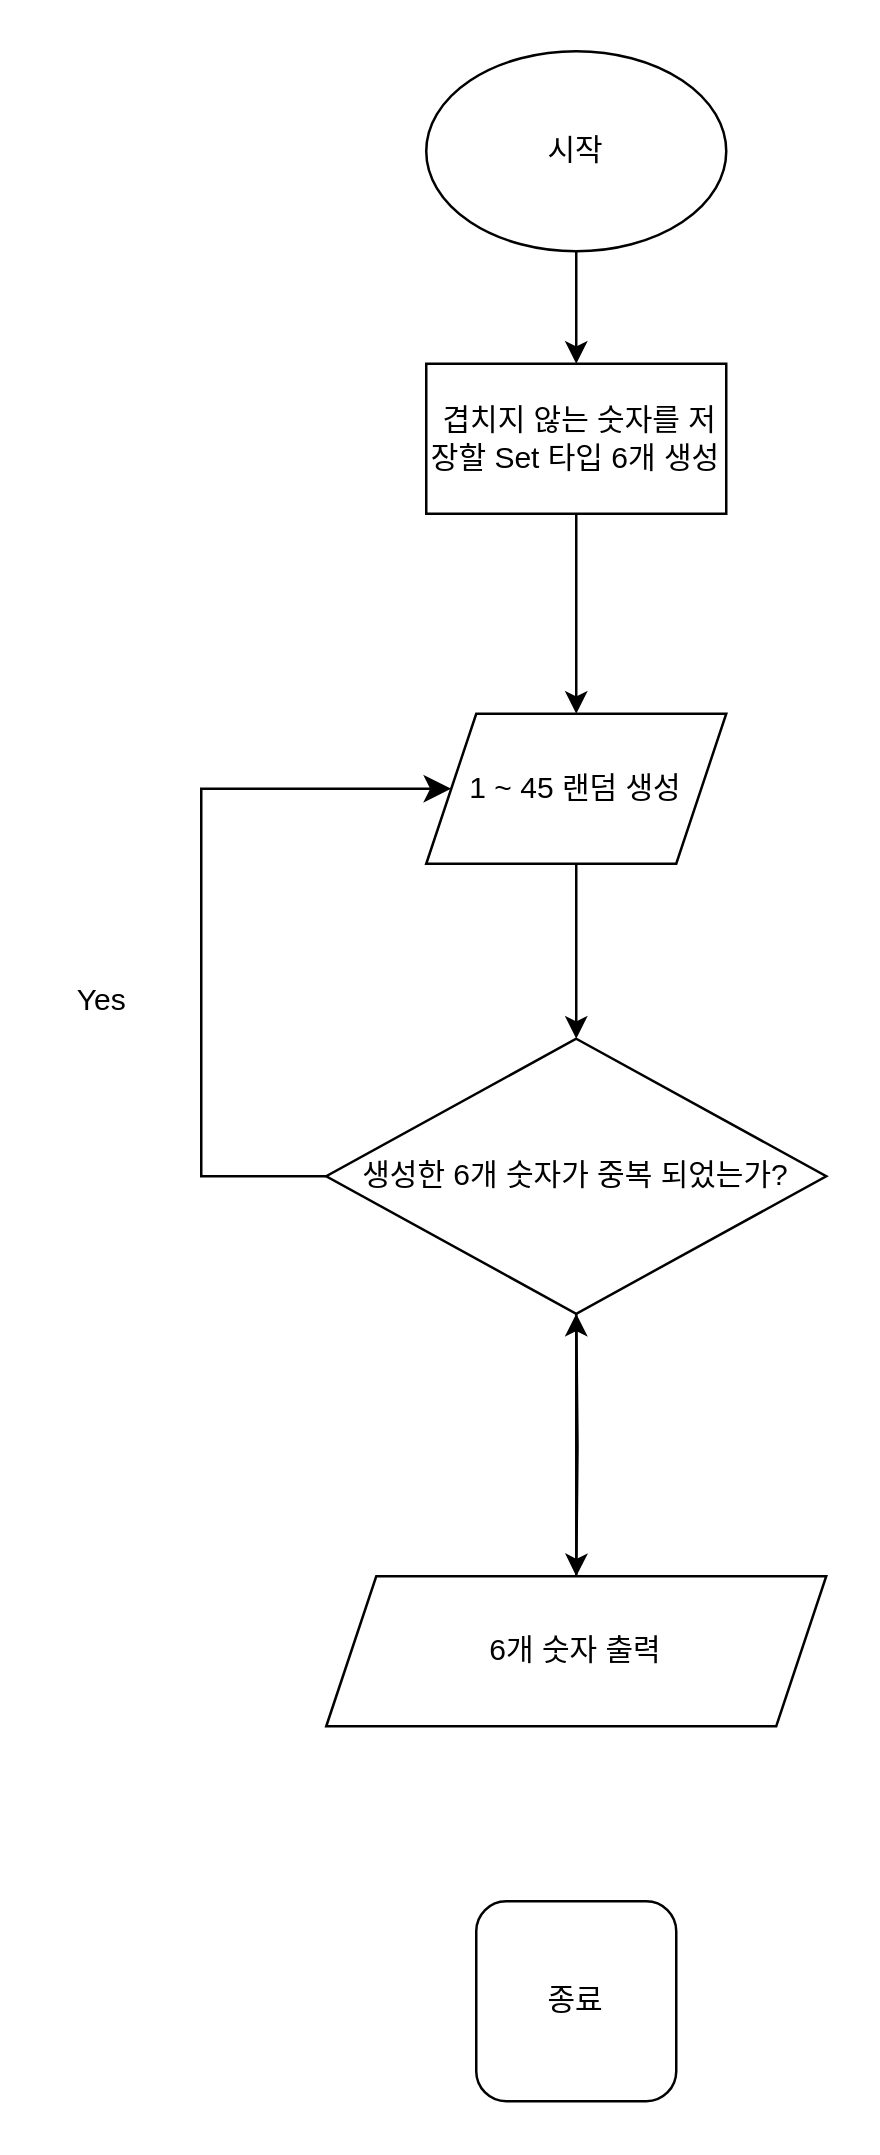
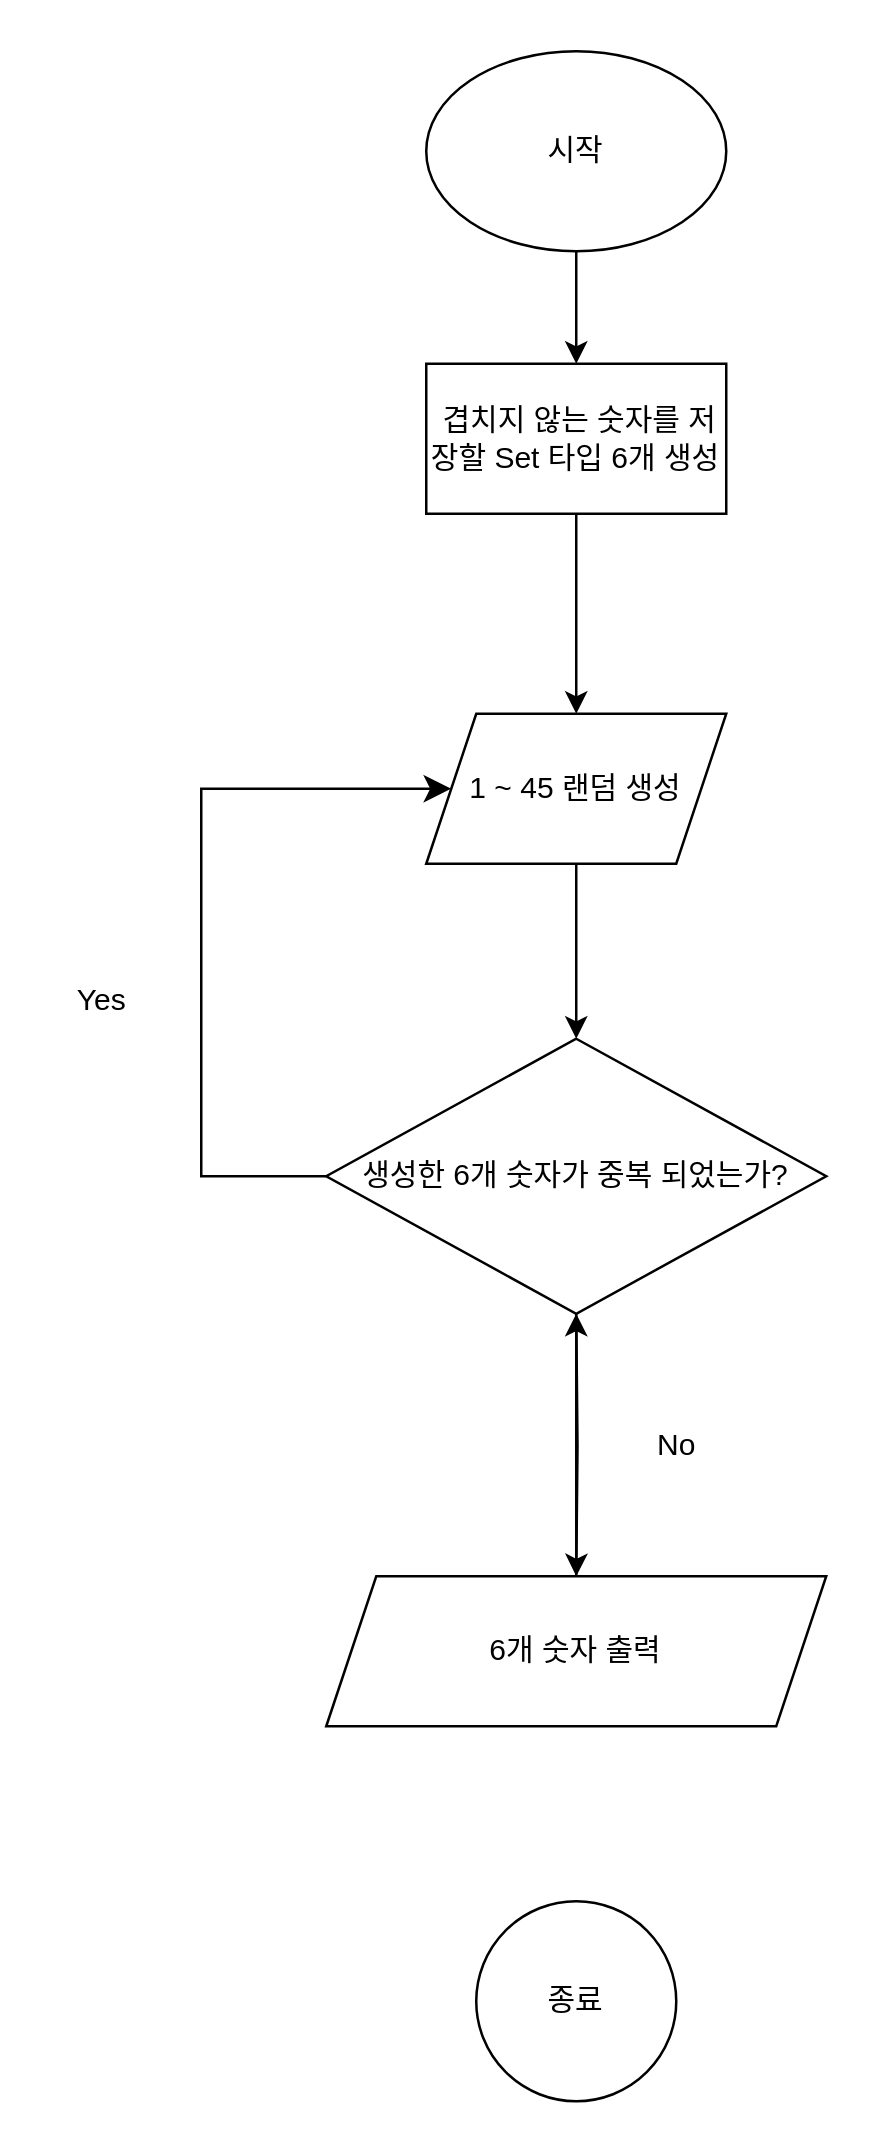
none -> (676, 1446)
(576, 2001) -> (576, 2001)
